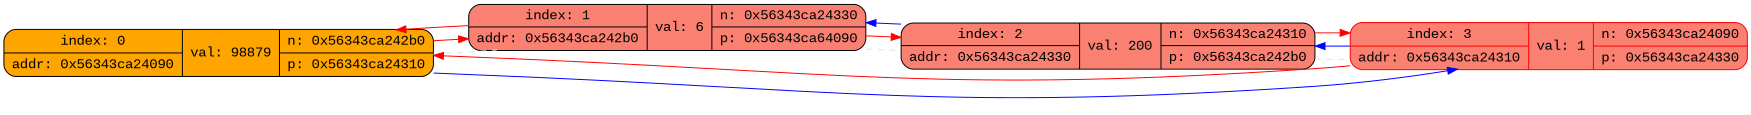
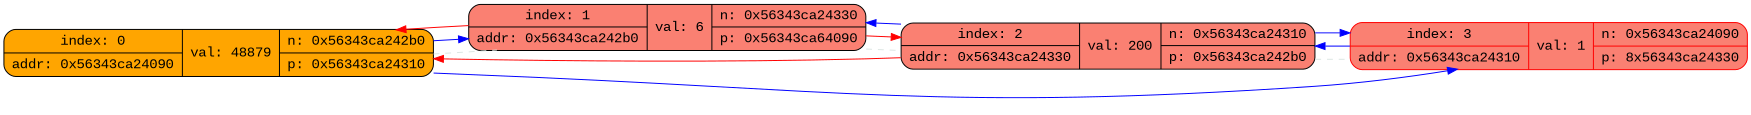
(1328, 33) -> (1328, 33)
(446, 40) -> (446, 40)
(231, 52) -> (231, 52)
(1670, 57) -> (1670, 57)
(897, 78) -> (672, 61)
